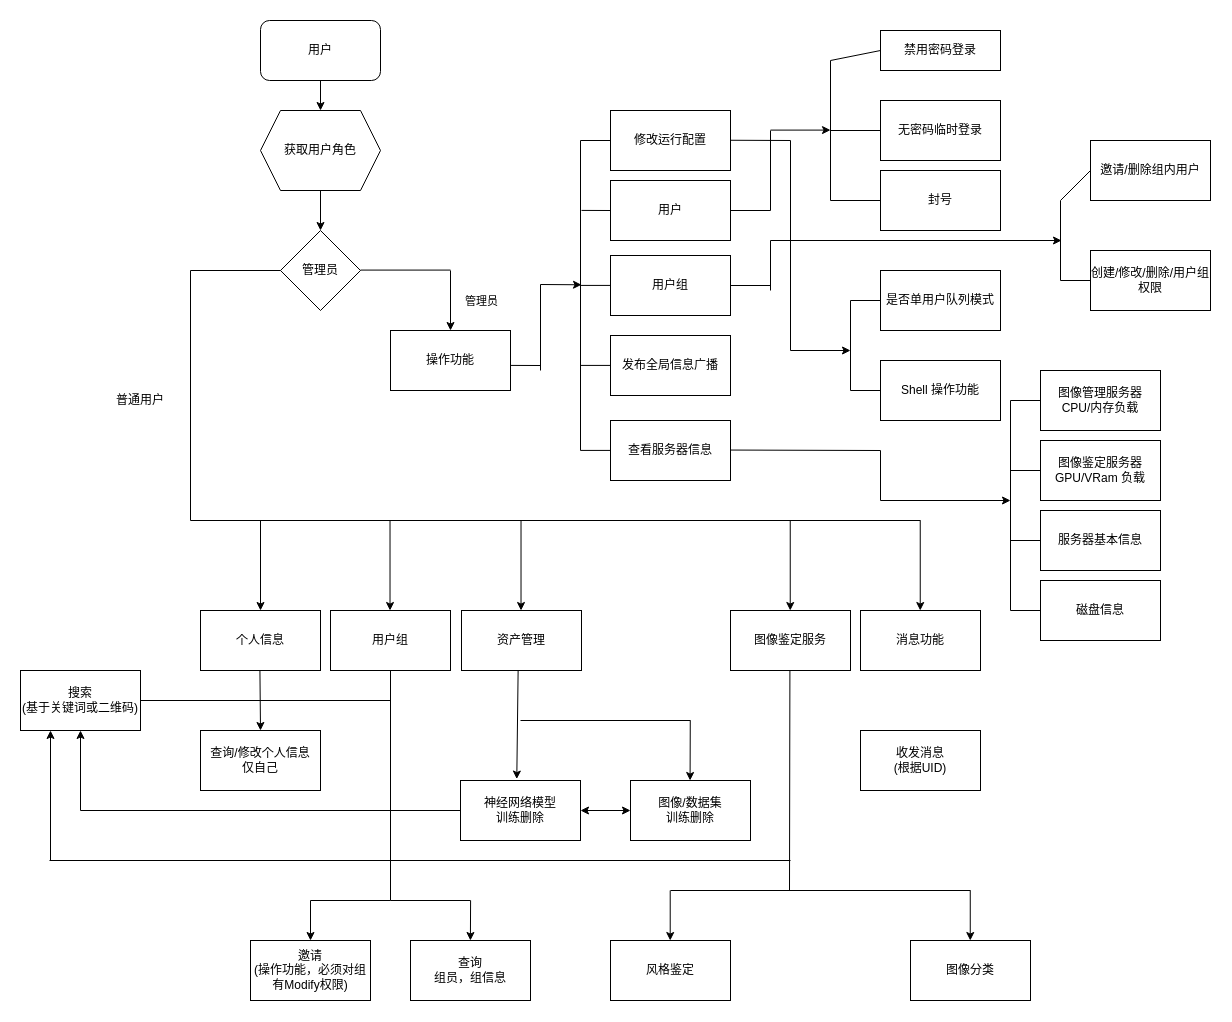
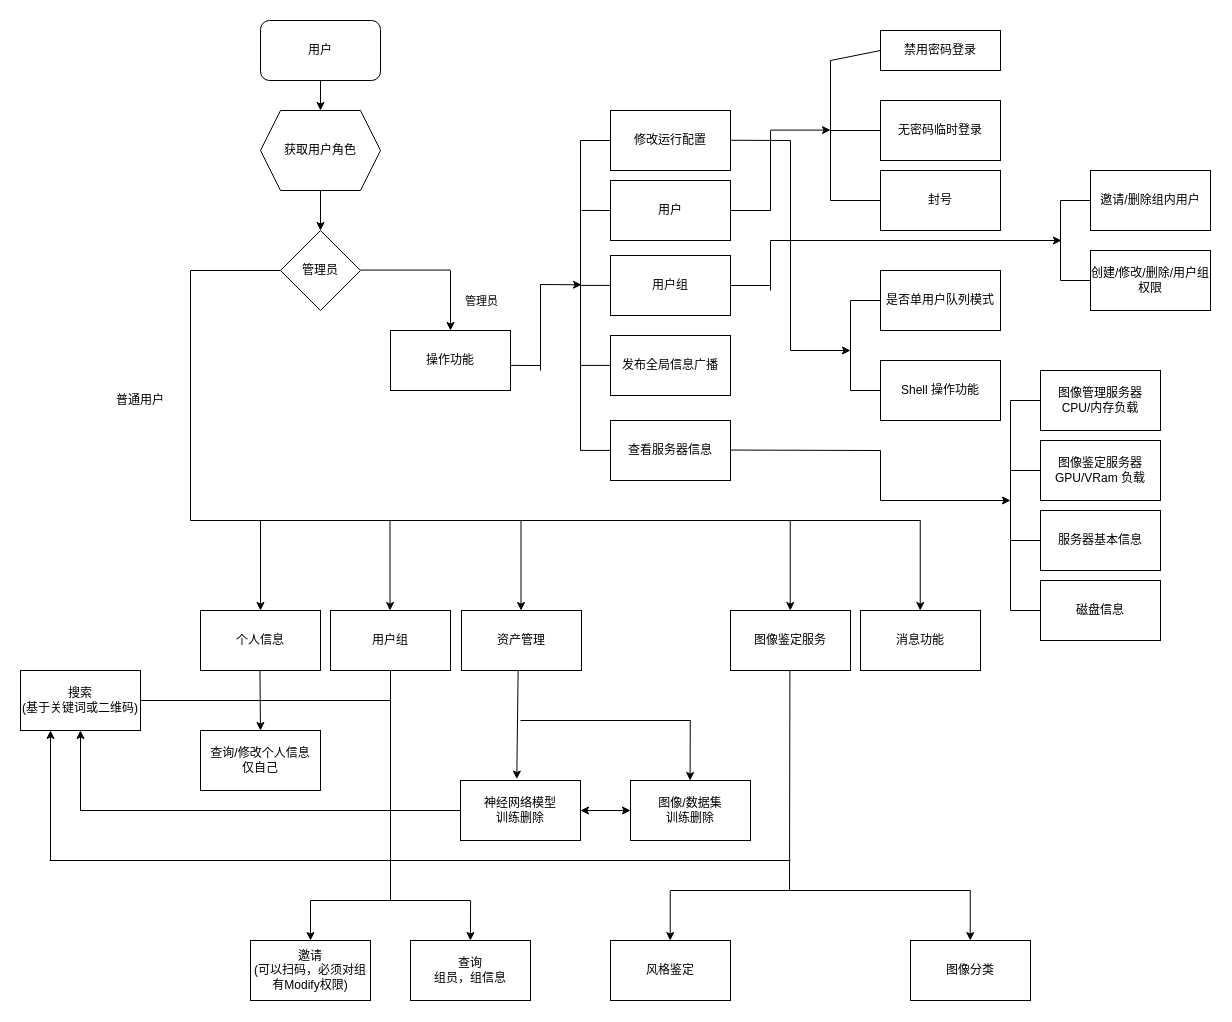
(1151, 171) -> (1151, 201)
(921, 761) -> none
(311, 971) -> (311, 971)
